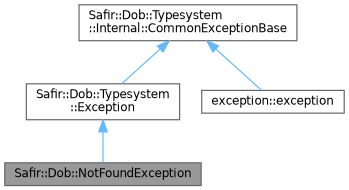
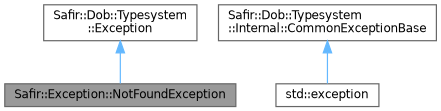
(141, 66) -> none
(273, 102) -> (327, 95)
(103, 174) -> (120, 95)
